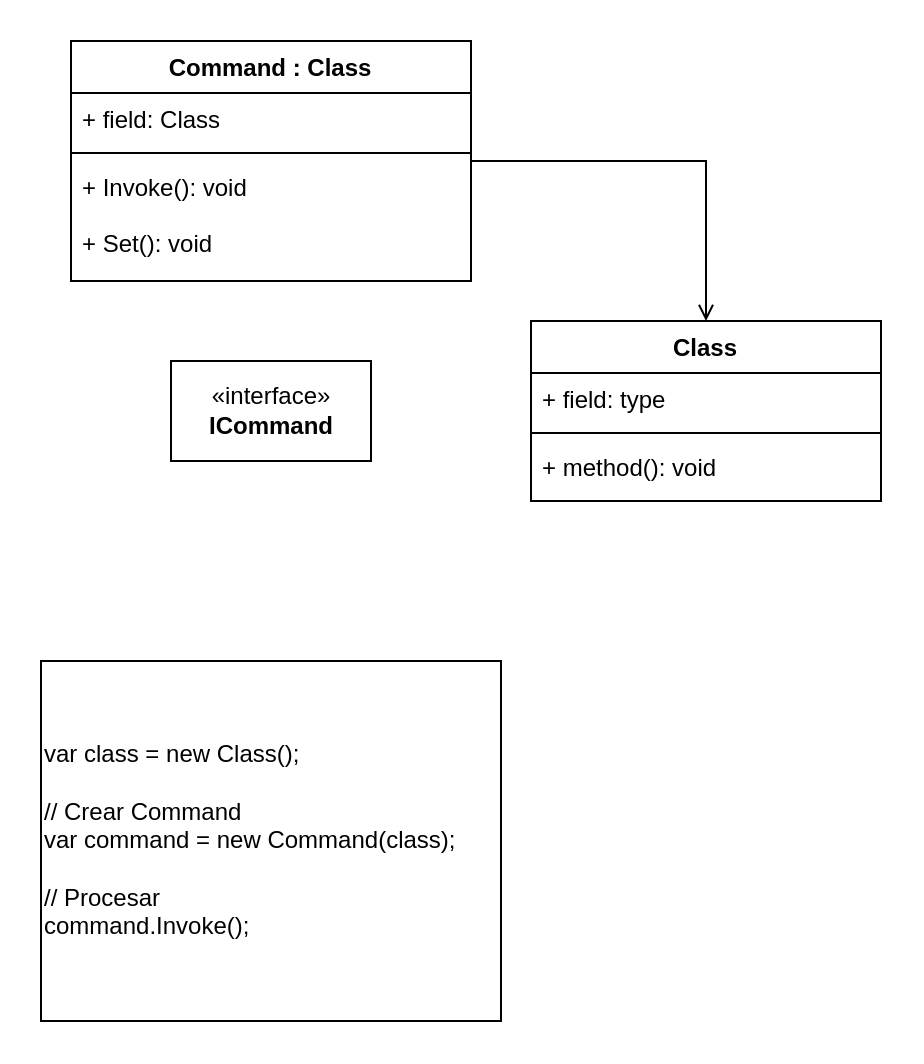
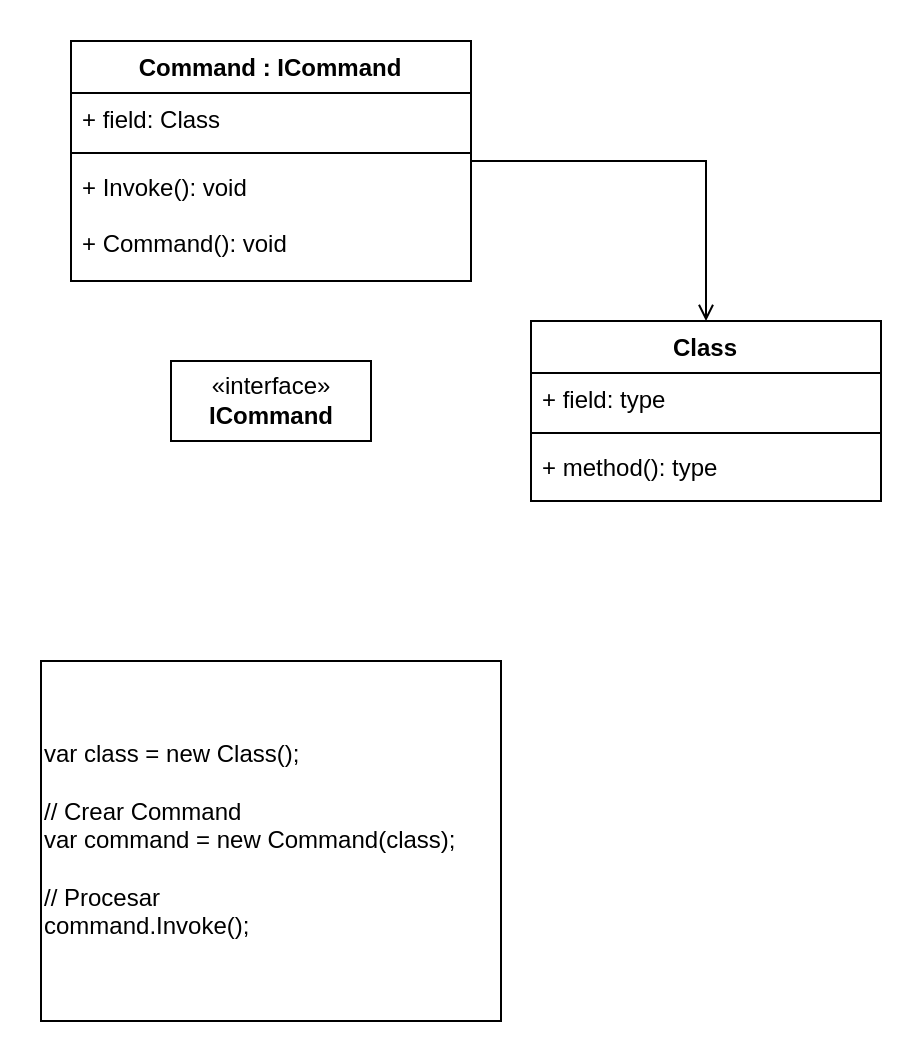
(270, 68) -> (270, 68)
(177, 188) -> (177, 188)
(271, 411) -> (271, 401)
(637, 468) -> (640, 468)
